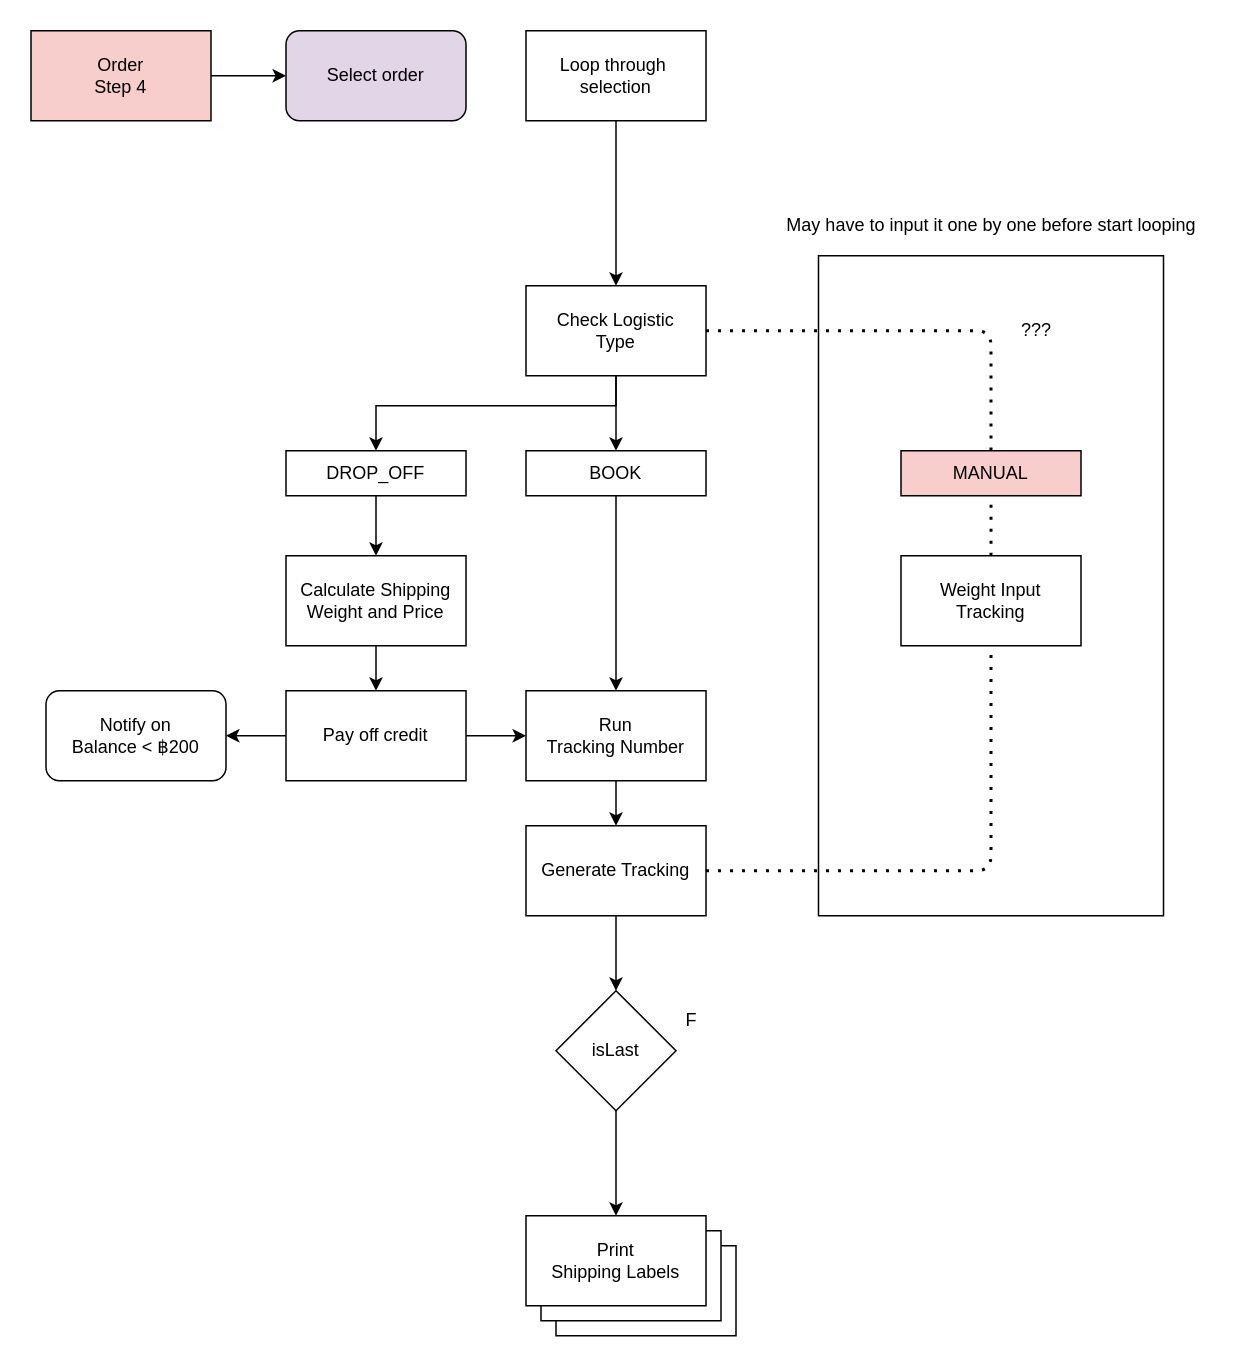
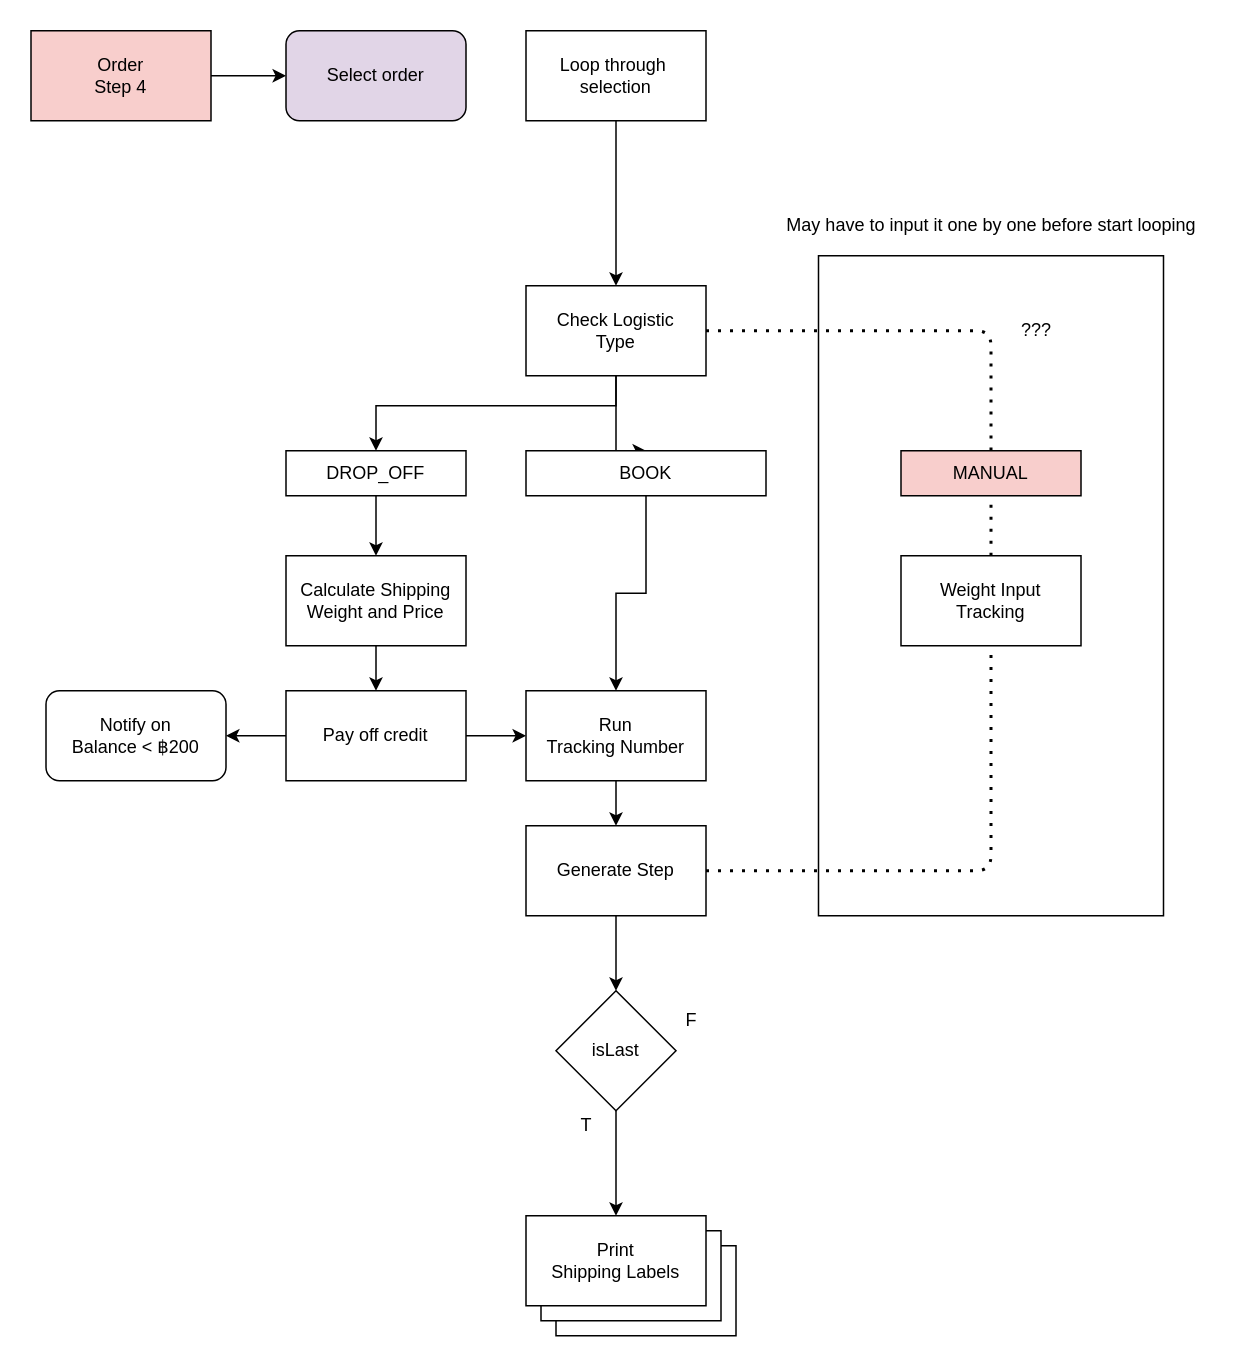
(616, 473) -> (646, 473)
(616, 871) -> (616, 871)
none -> (586, 1126)
